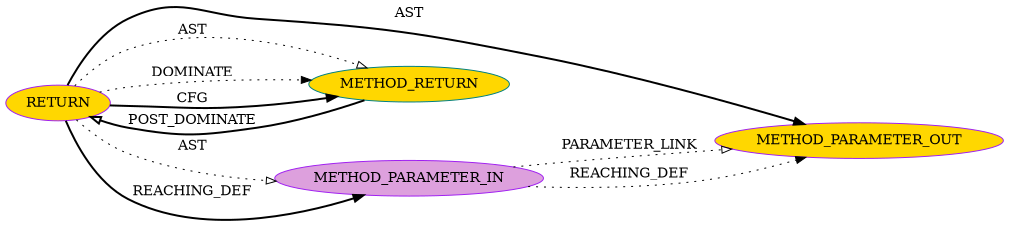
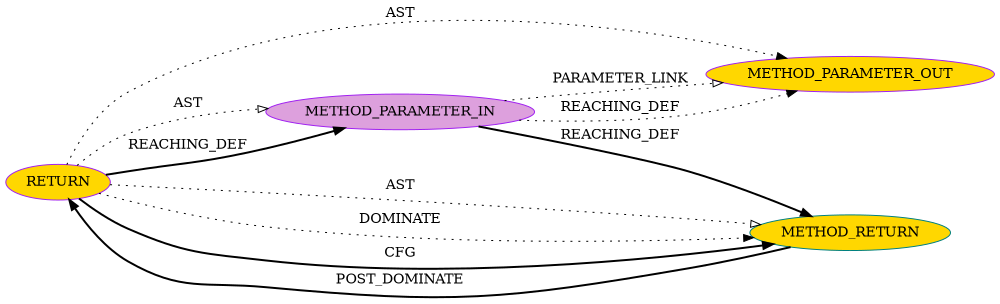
(419, 35) -> (400, 23)
(233, 131) -> (421, 297)
none -> (643, 160)
